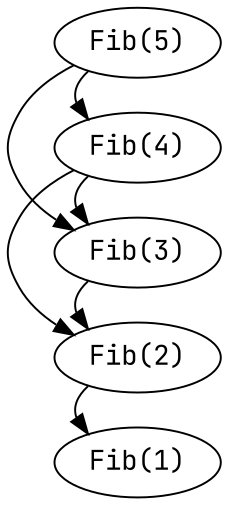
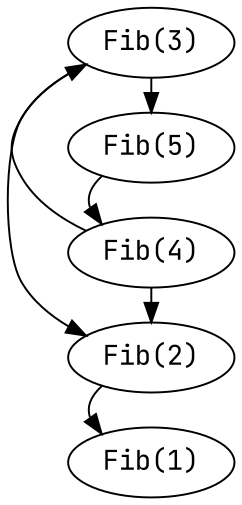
(9, 138) -> (151, 85)
